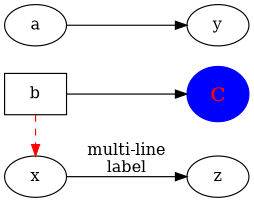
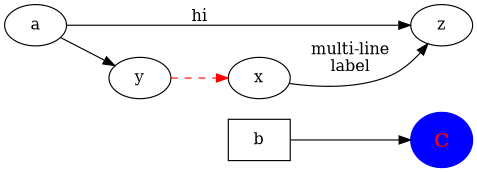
none -> (233, 25)
(36, 130) -> (194, 78)
